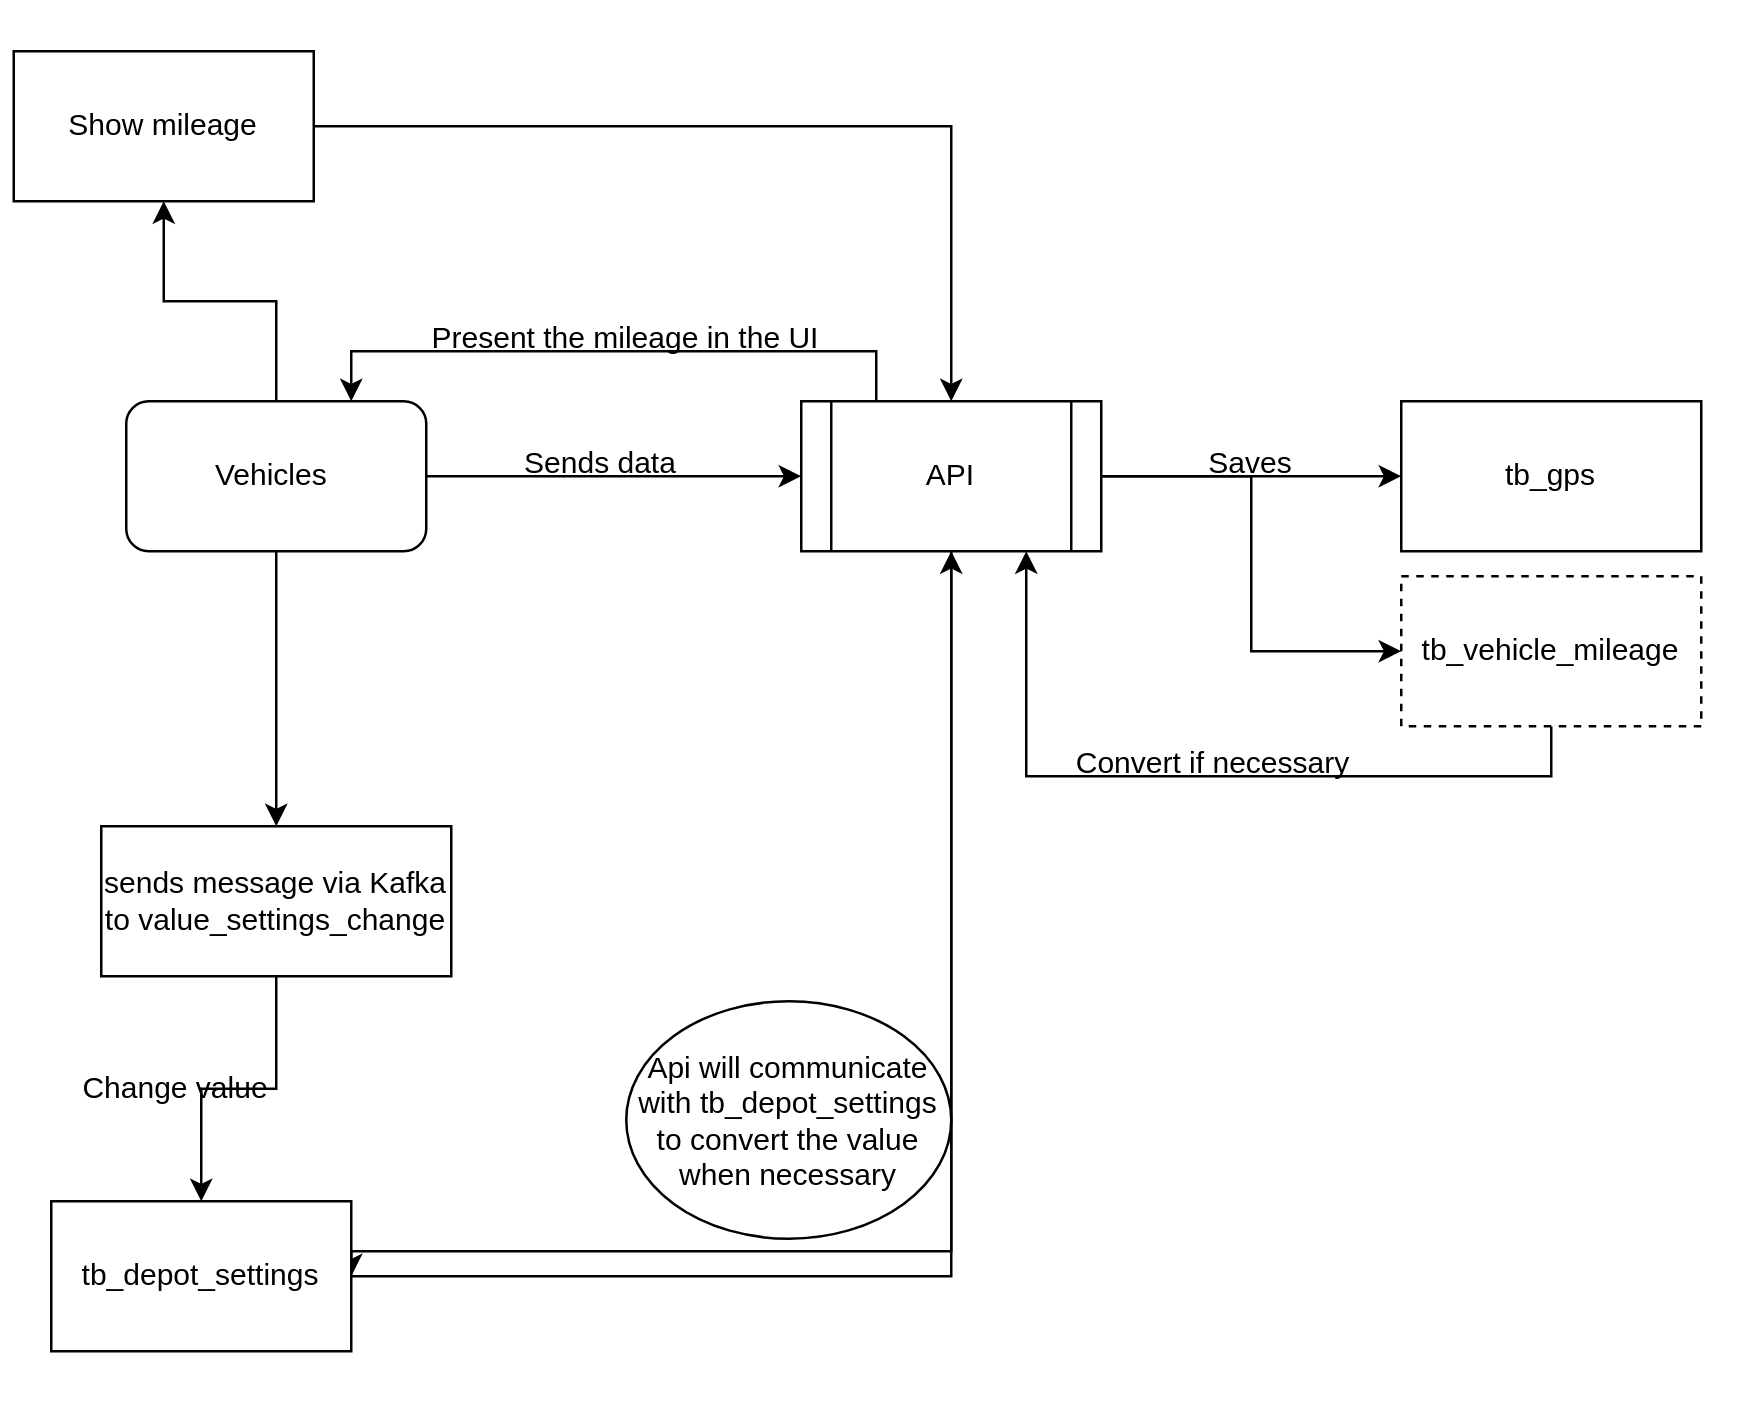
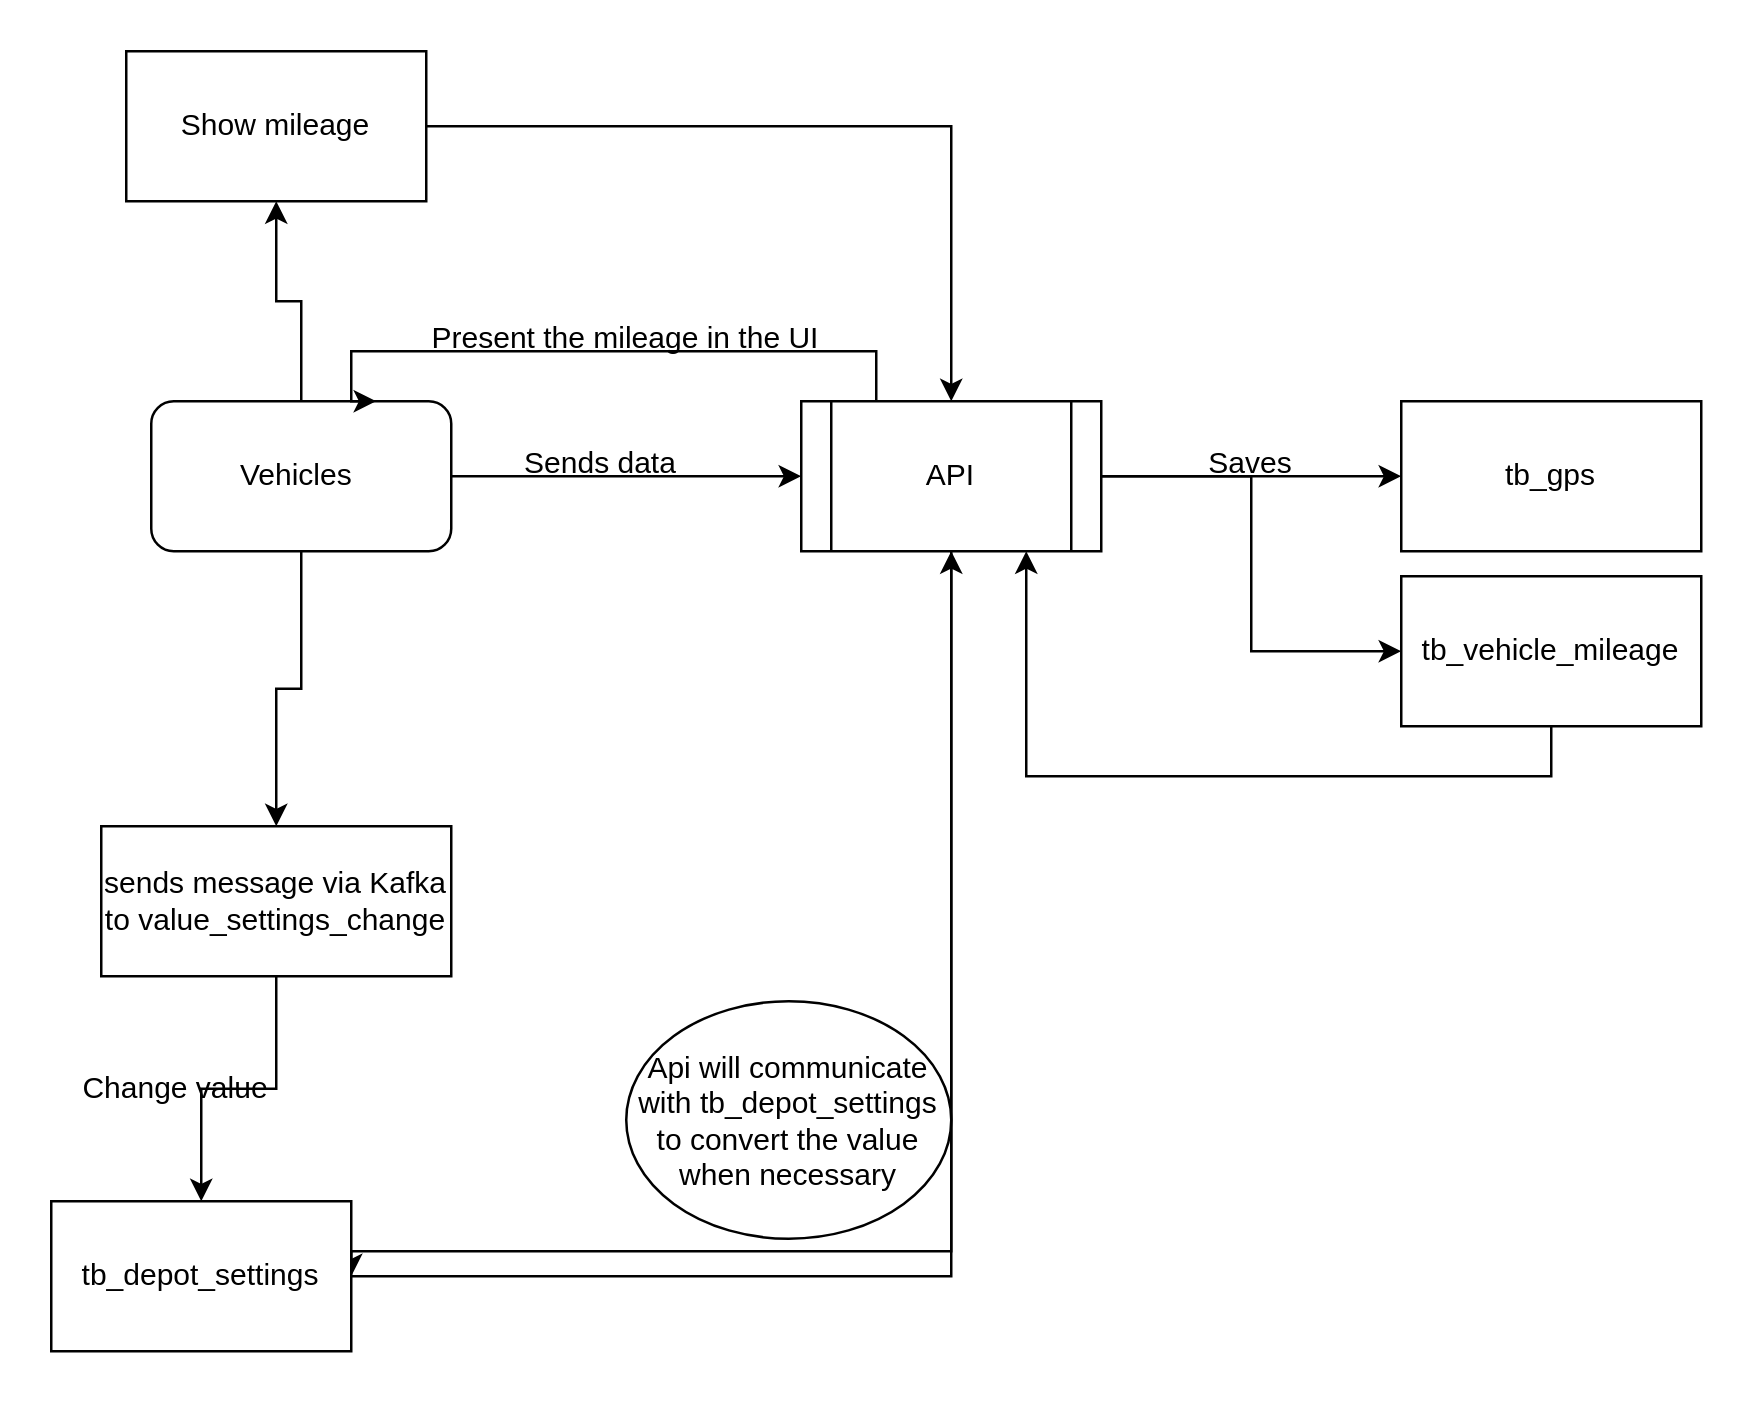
(164, 126) -> (276, 126)
(276, 476) -> (301, 476)
(1551, 651) -> (1551, 651)
(1214, 764) -> none
